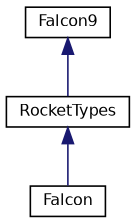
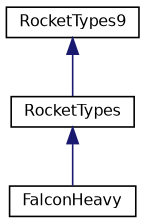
(68, 22) -> (73, 22)
(68, 201) -> (73, 201)
